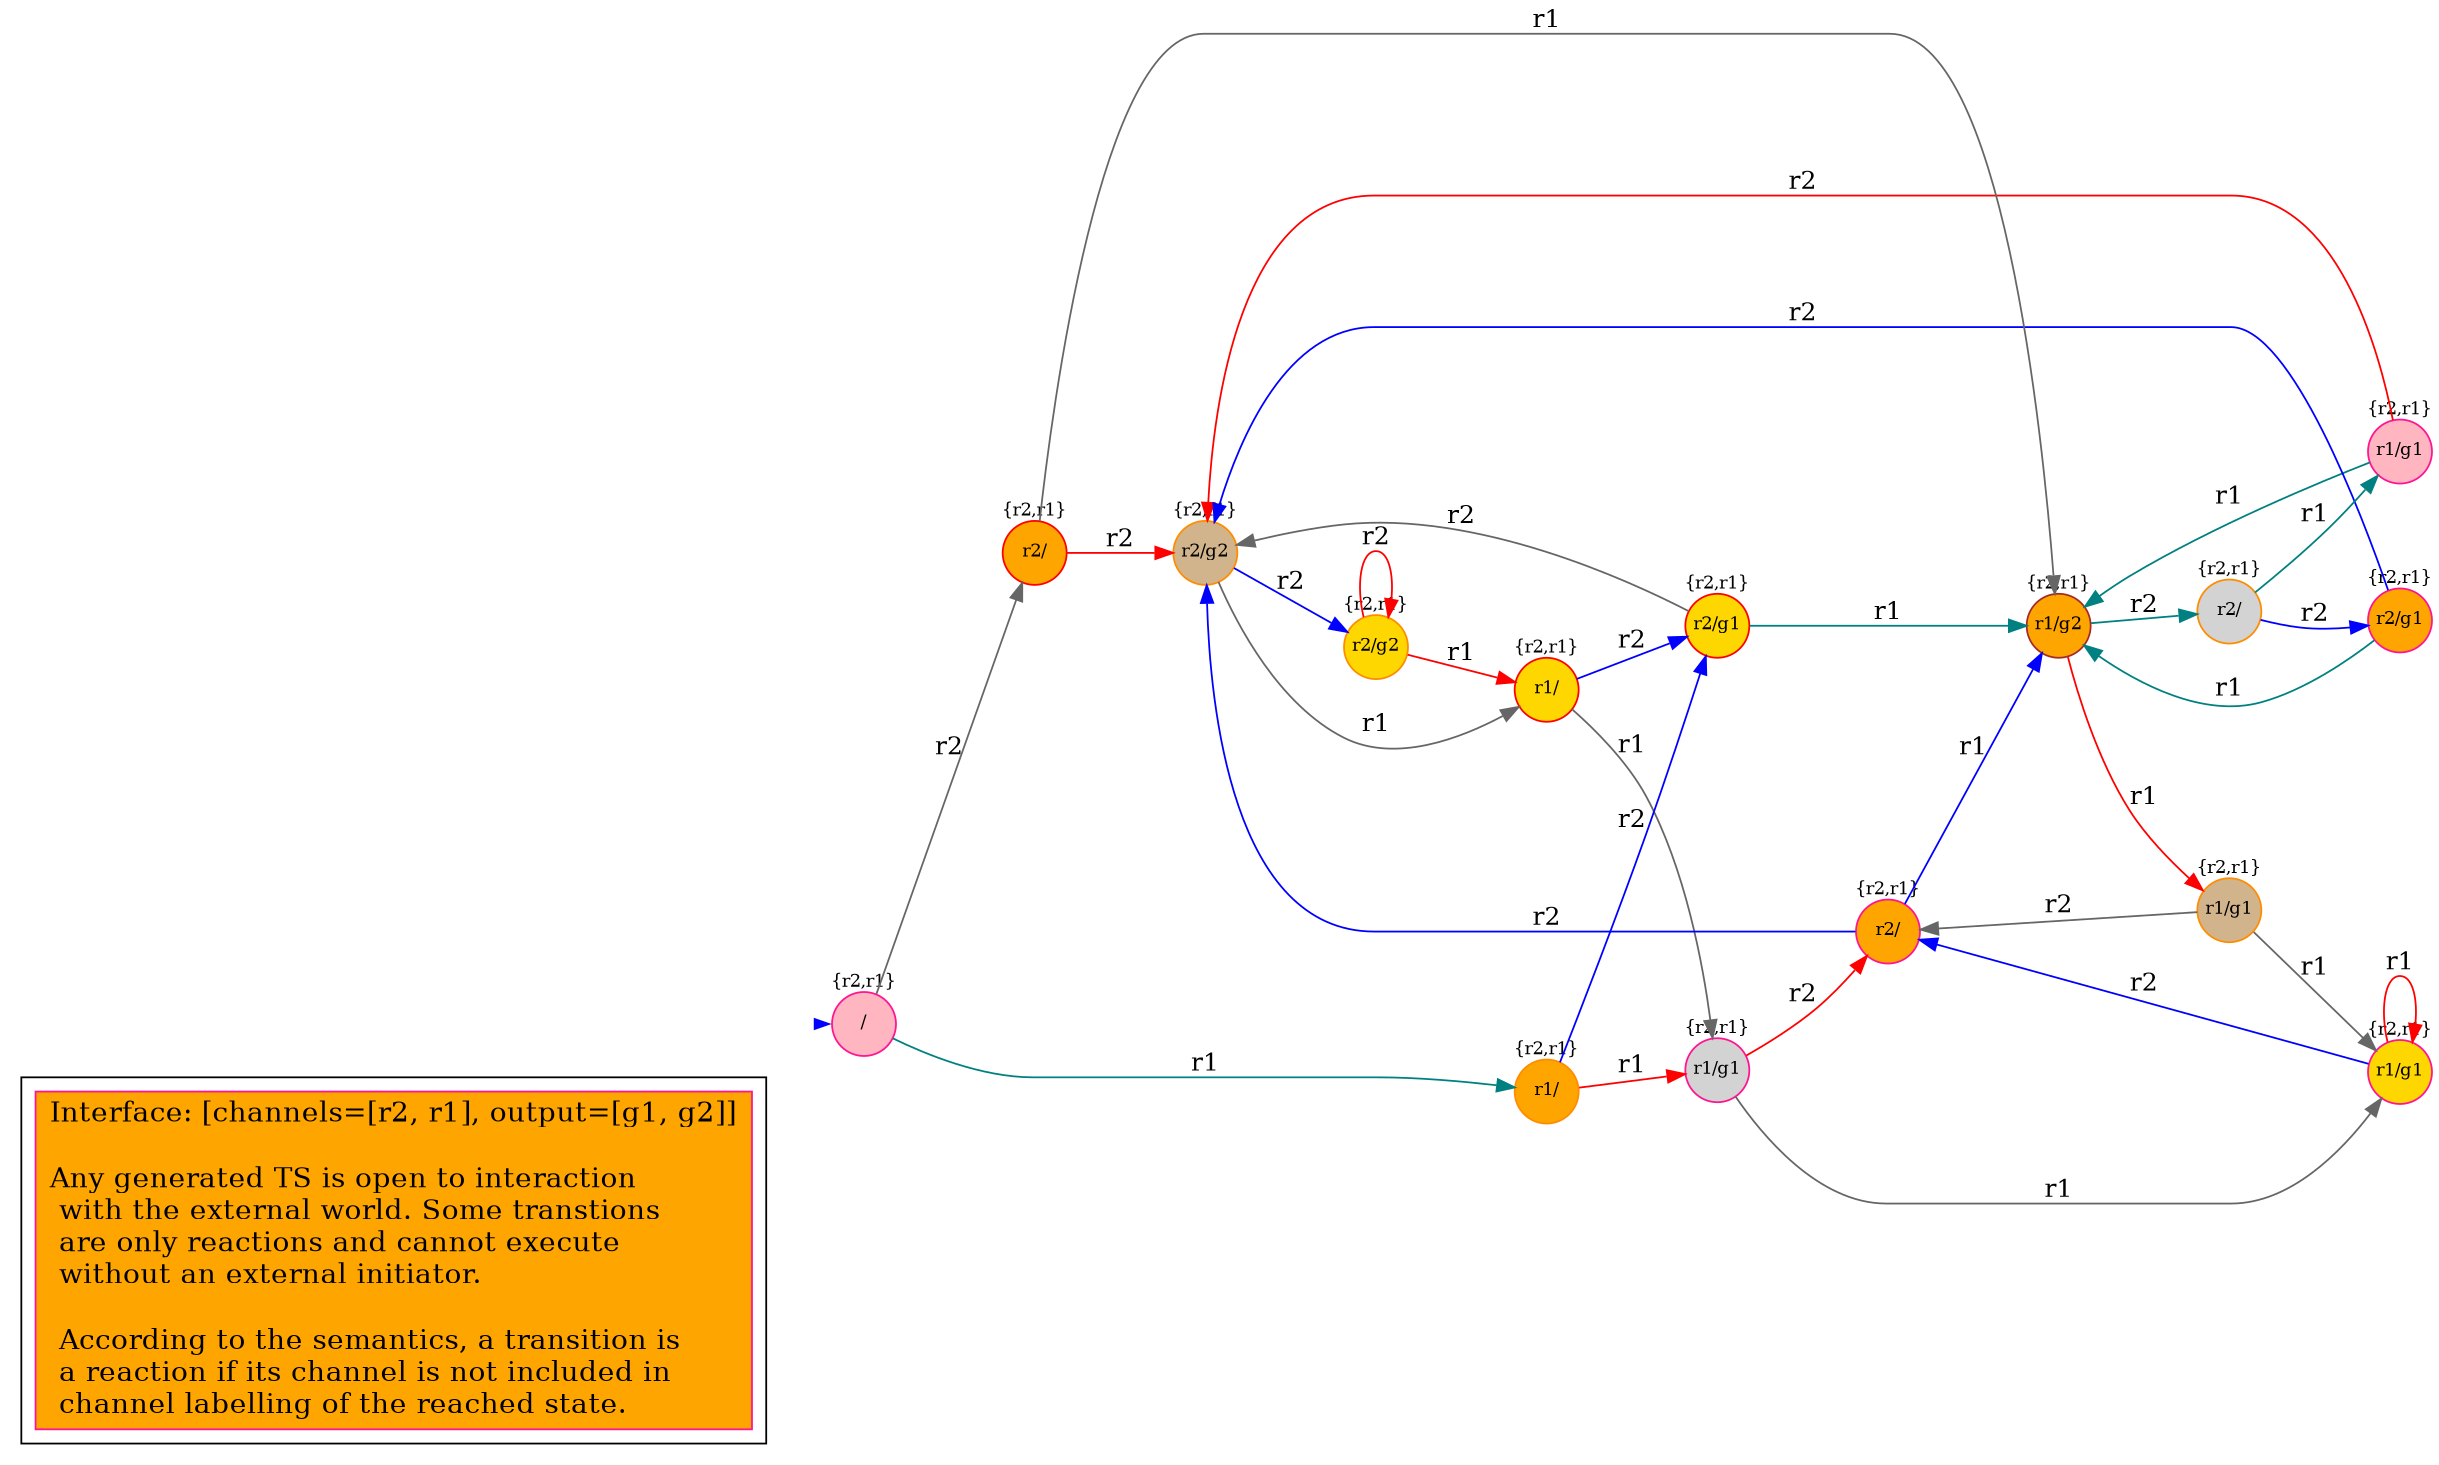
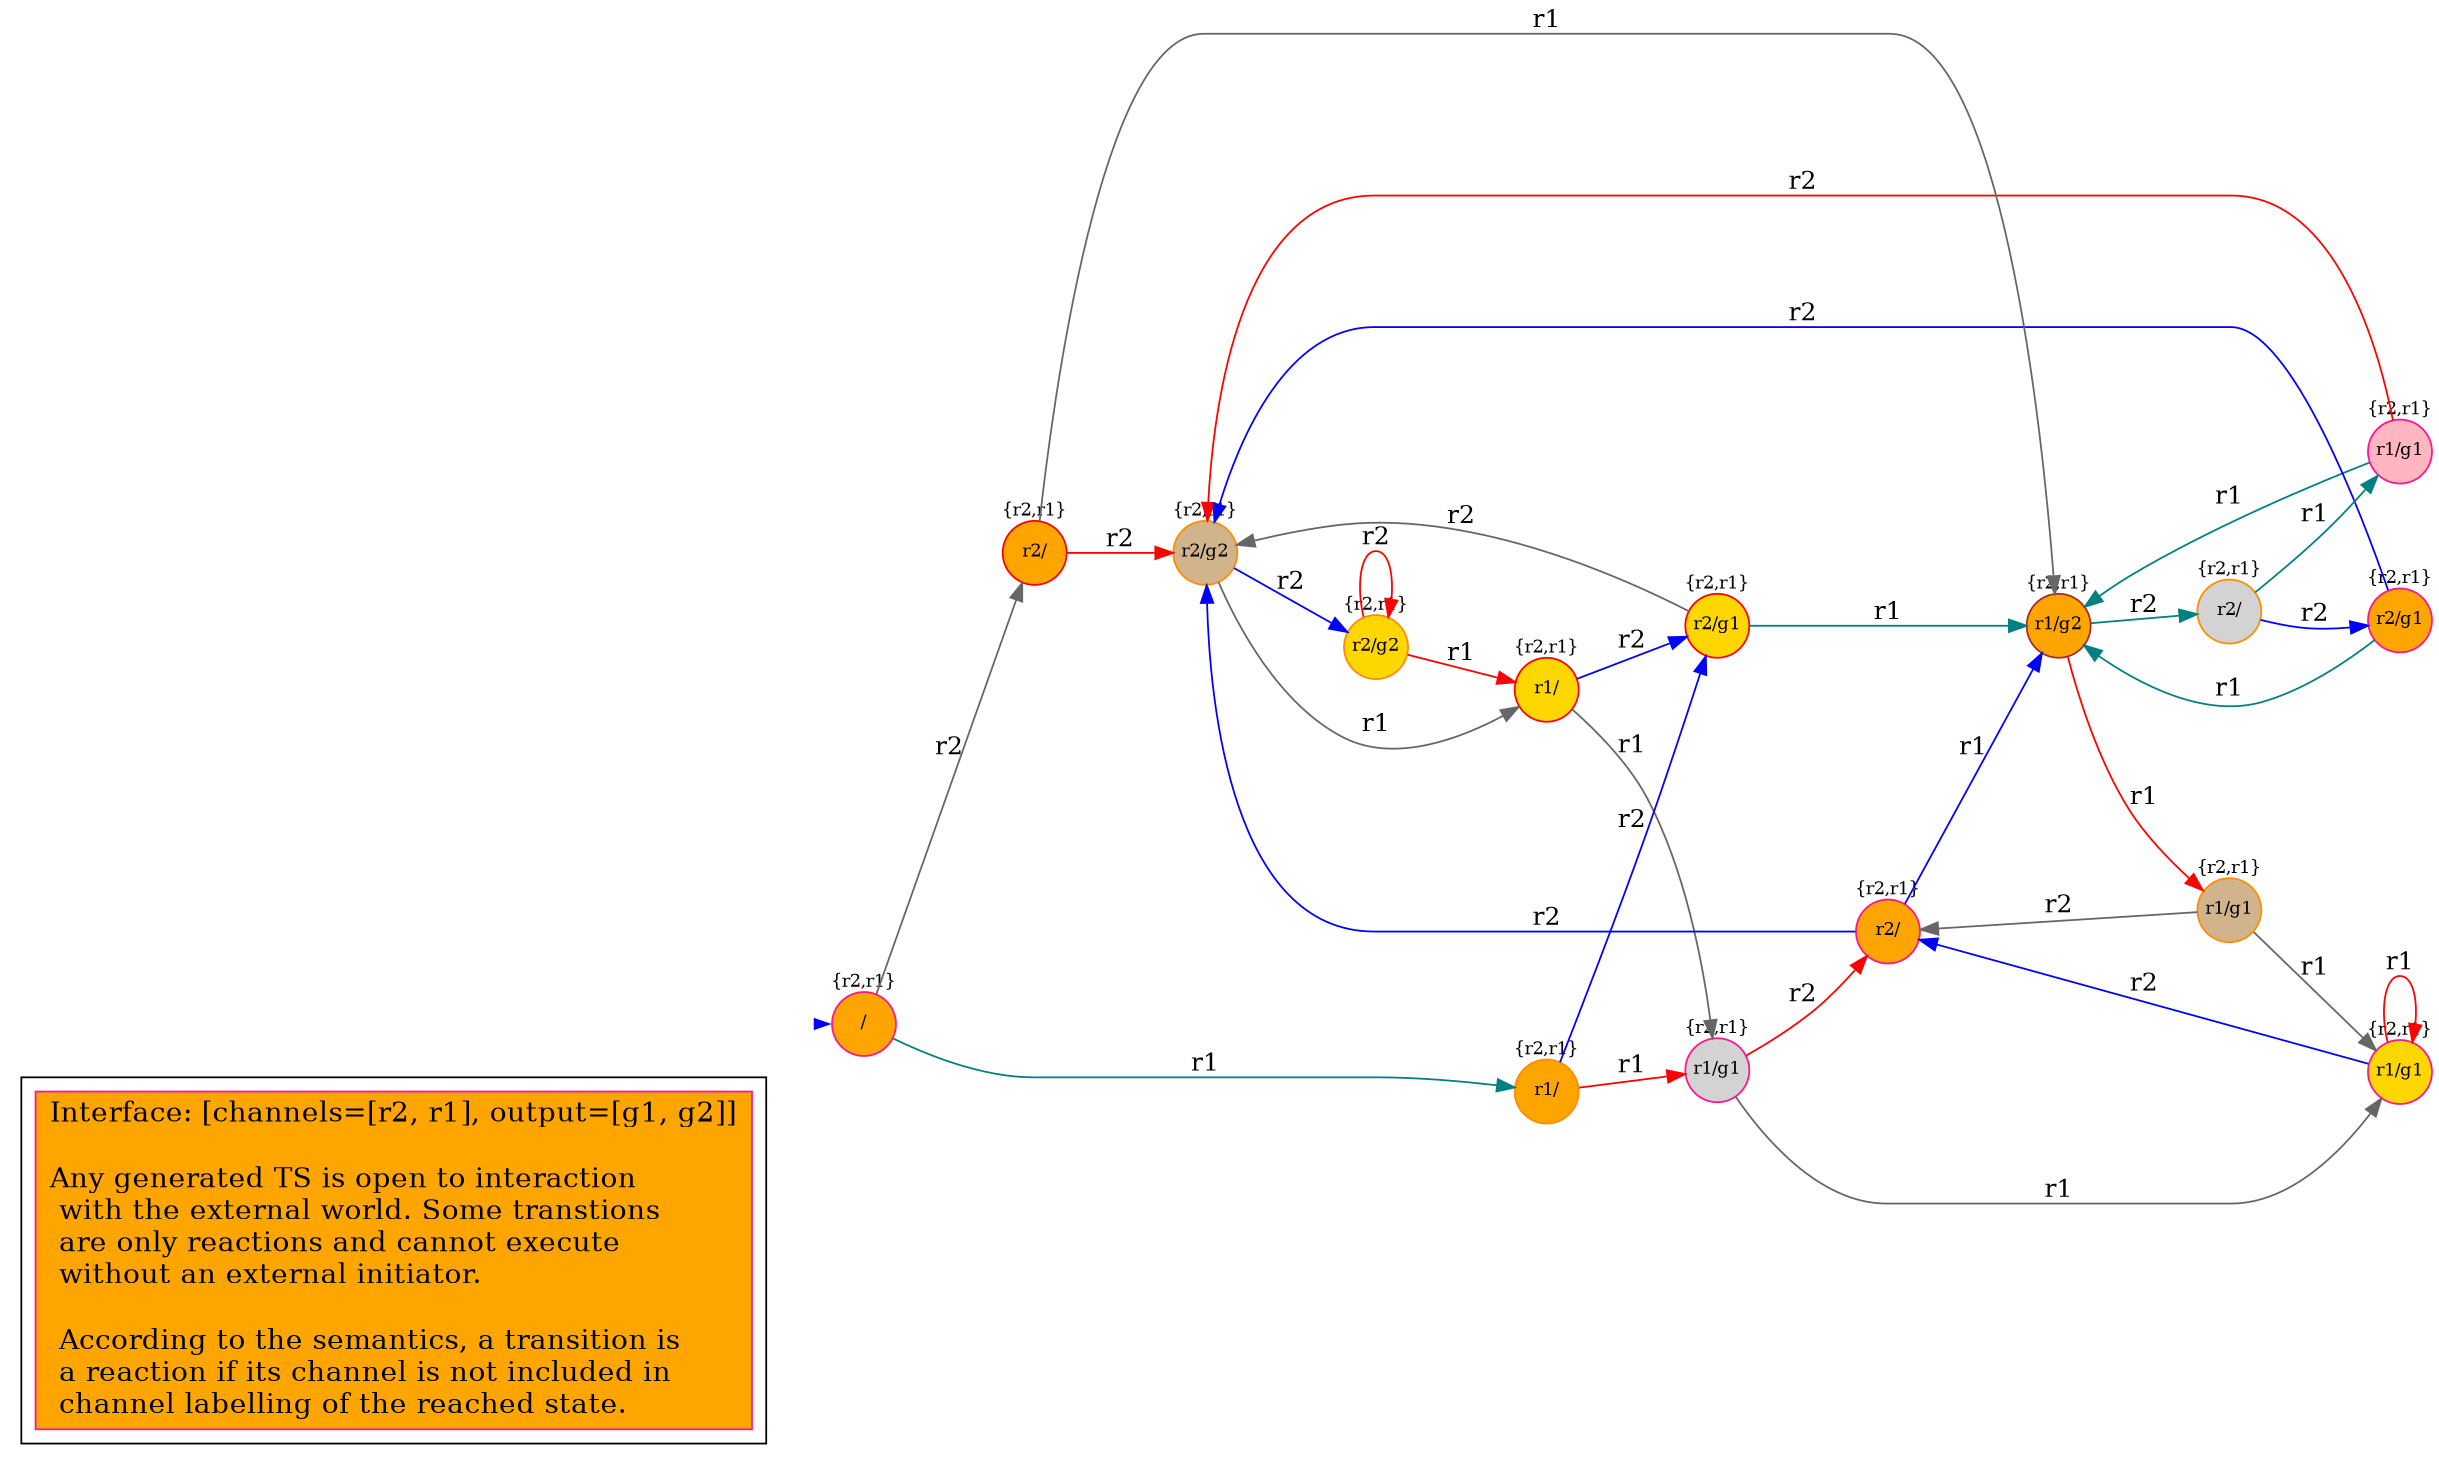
(864, 1024) -> (864, 1024)
